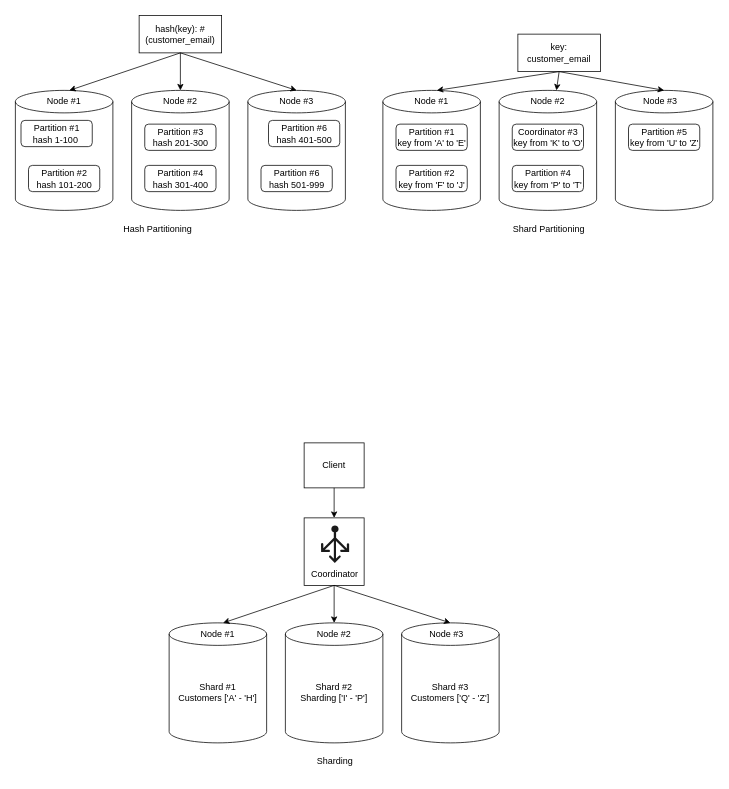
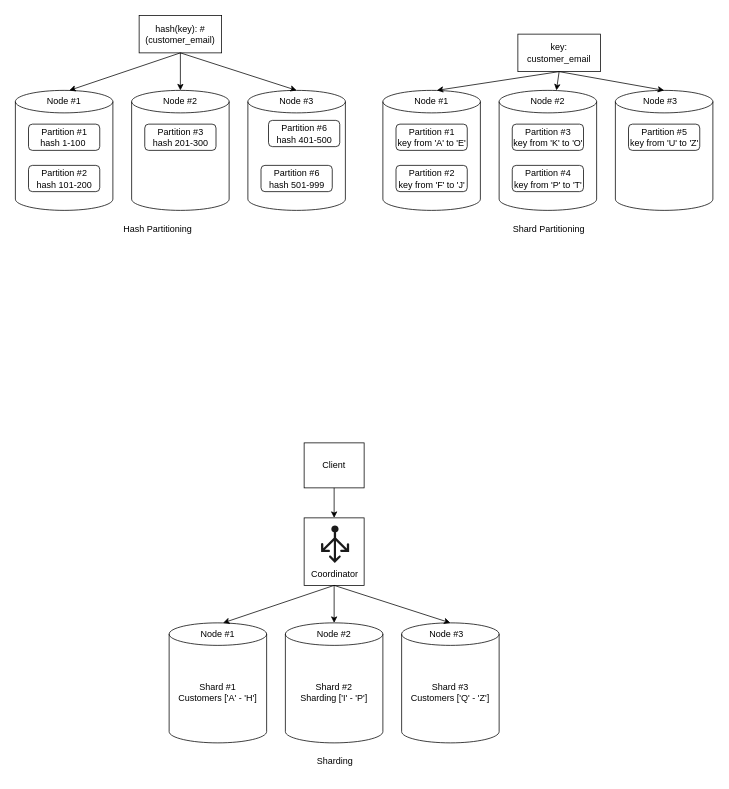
(57, 134) -> (64, 137)
(548, 138) -> (548, 138)
(180, 179) -> none
